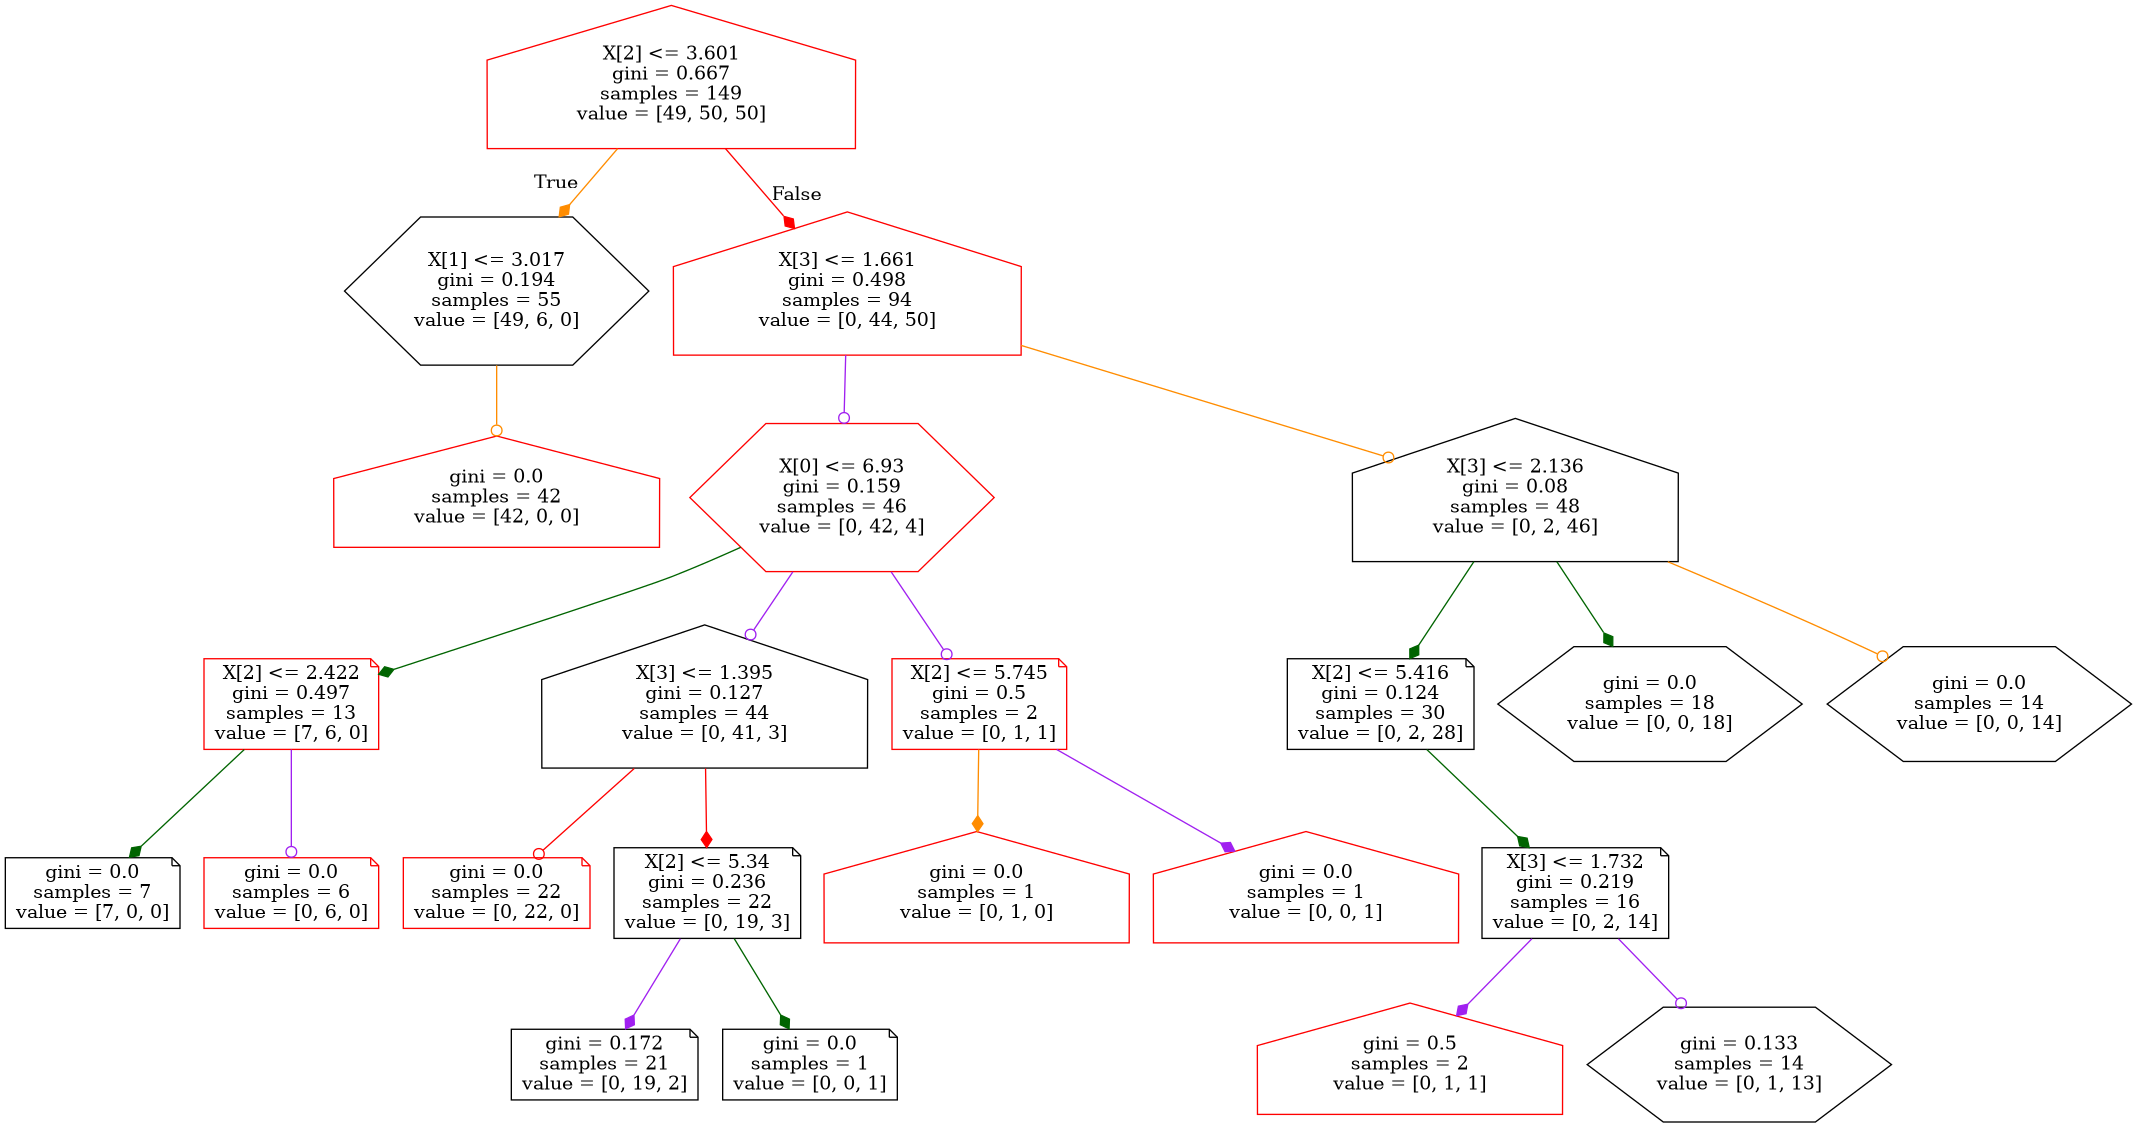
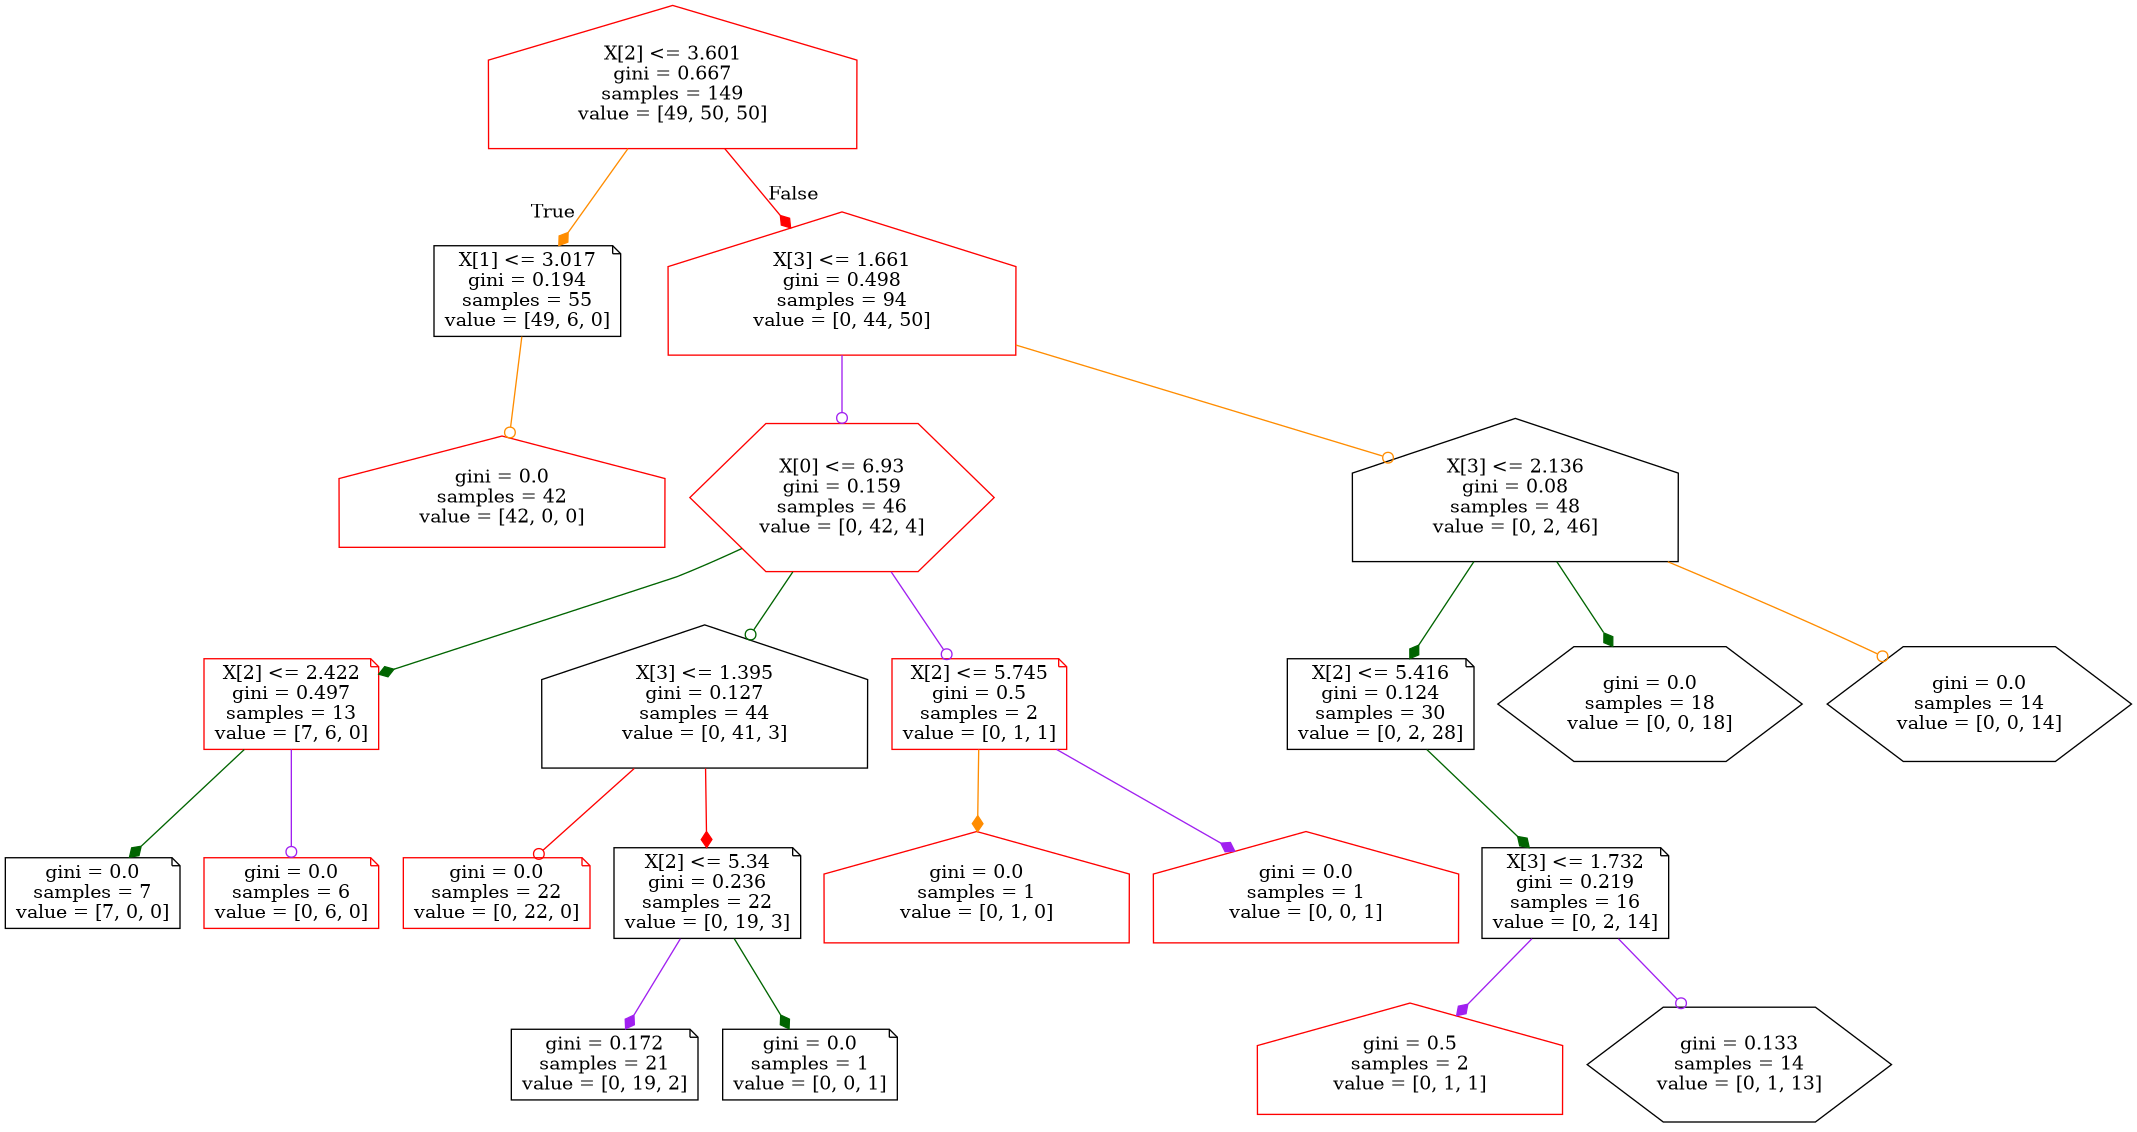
(497, 291) -> (527, 291)
(773, 601) -> (773, 601)
